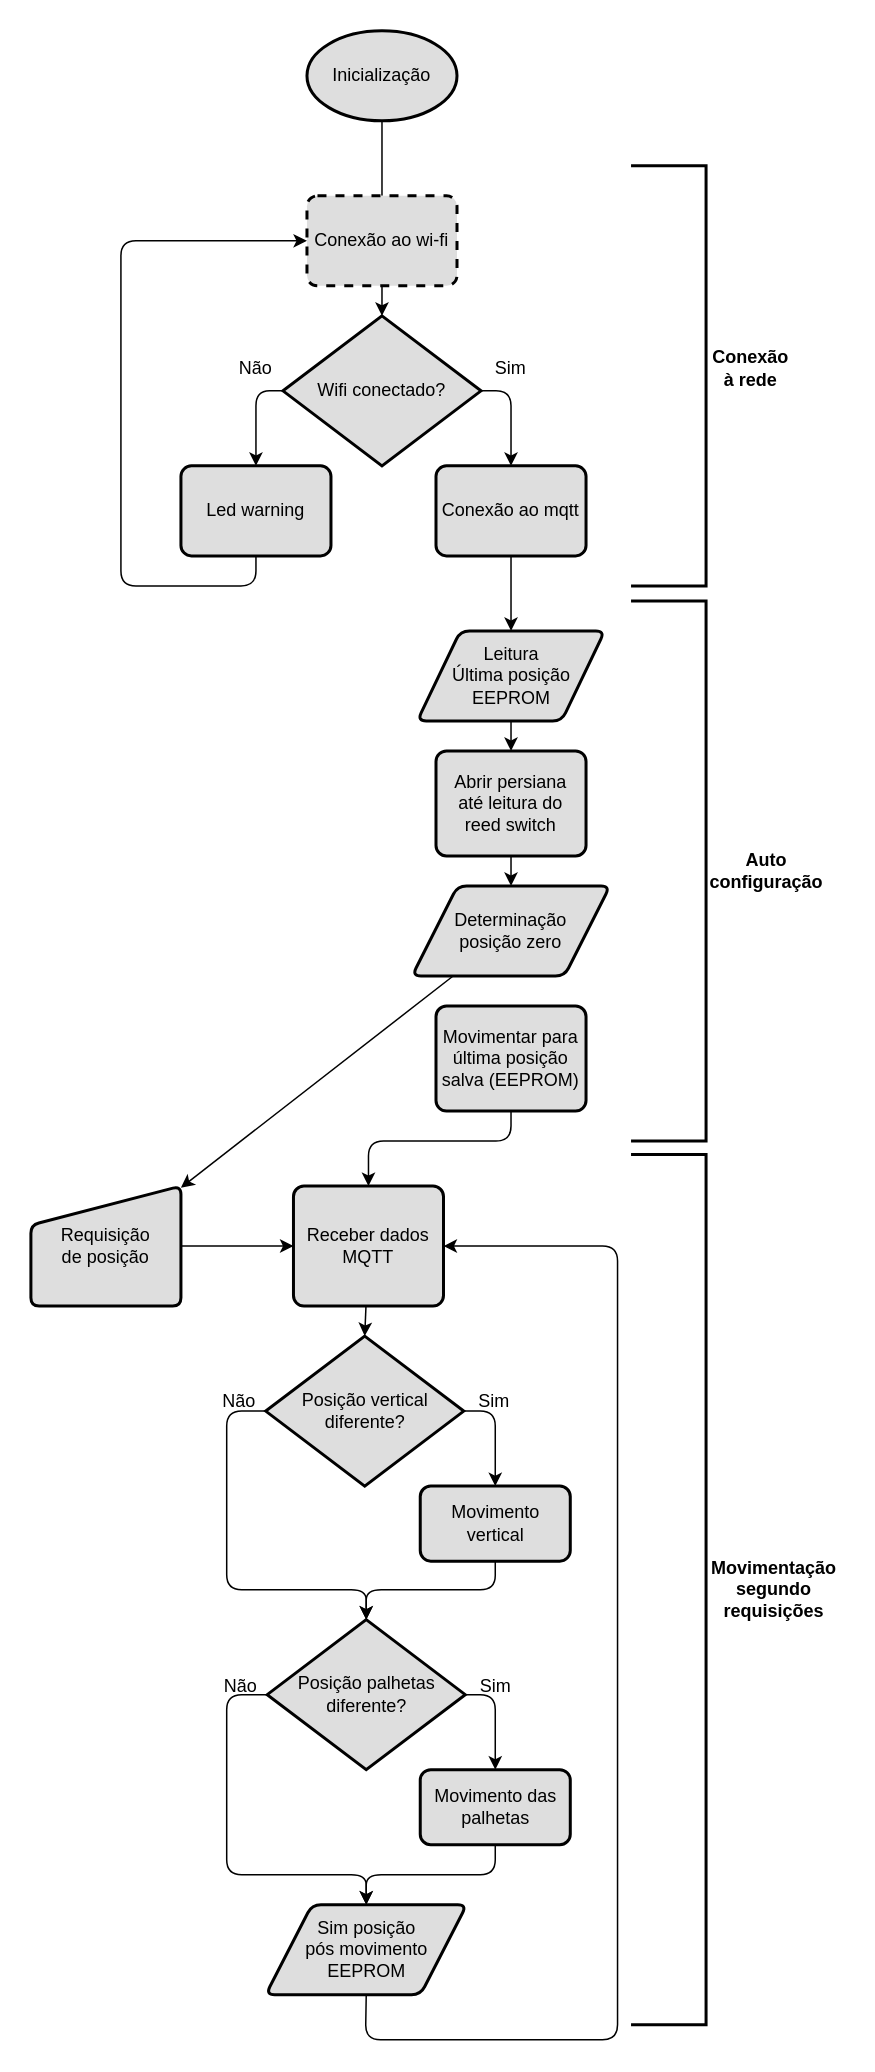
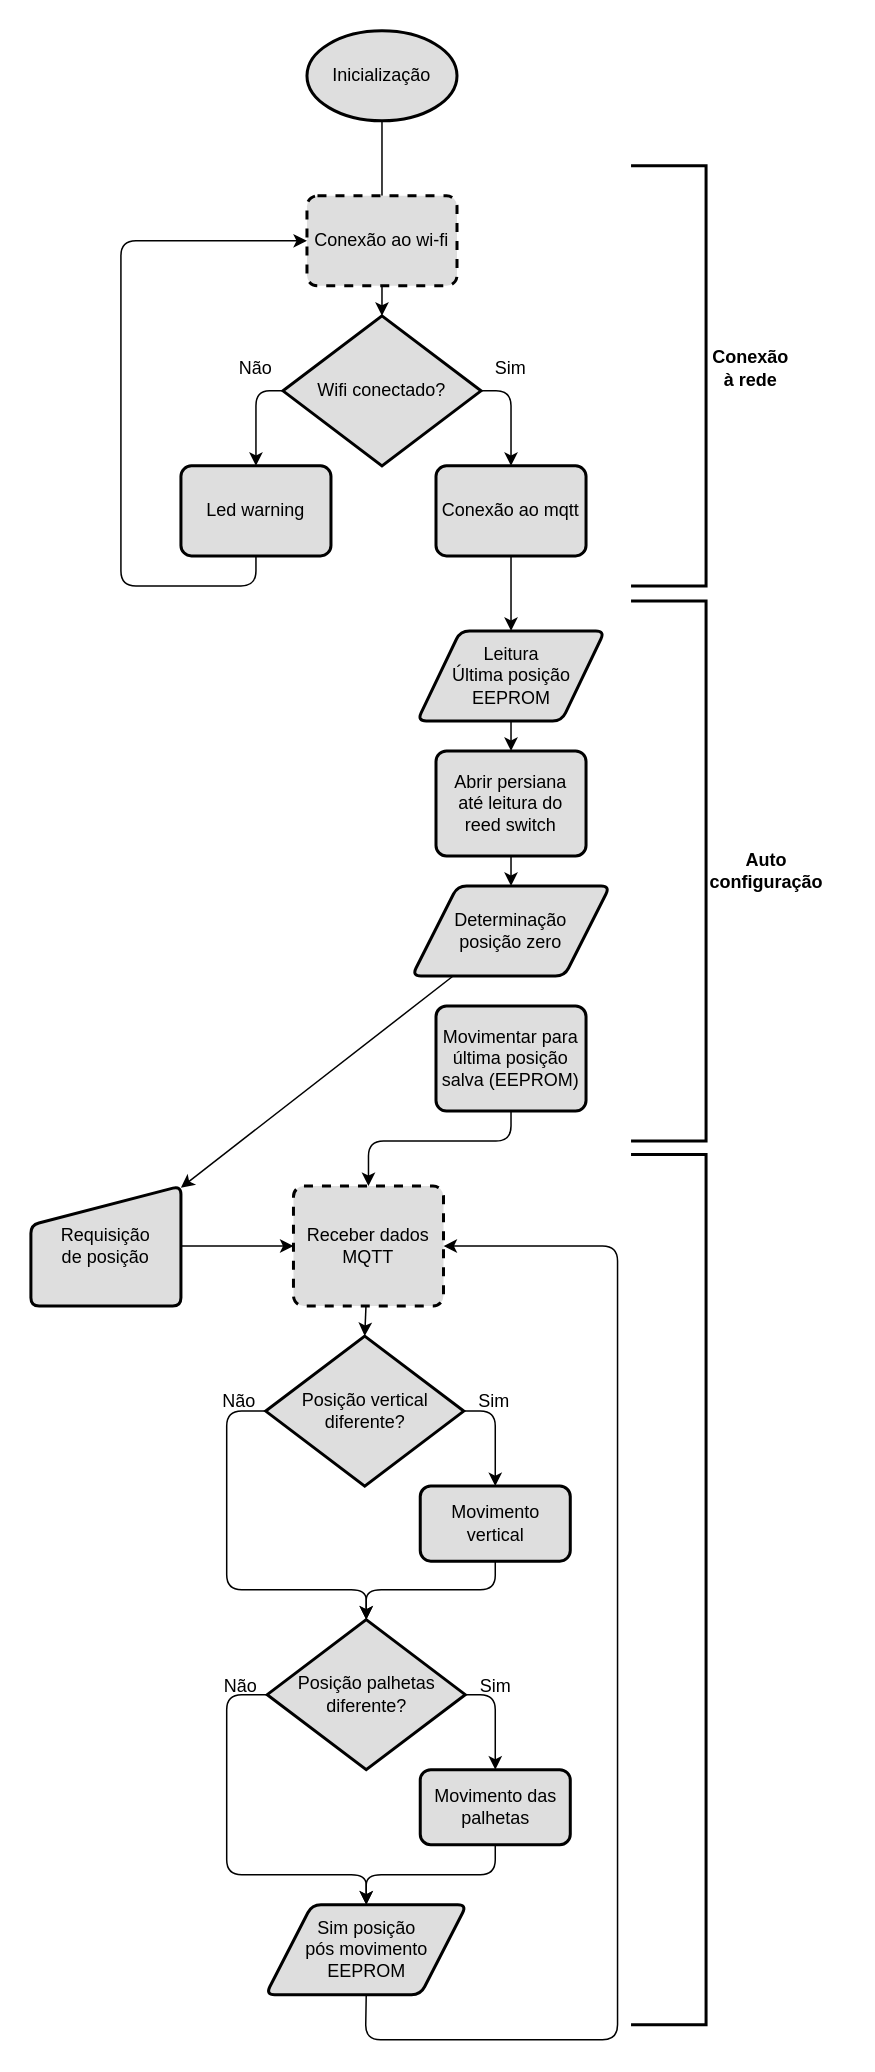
(368, 1246) -> (368, 1246)
(774, 1589) -> none
